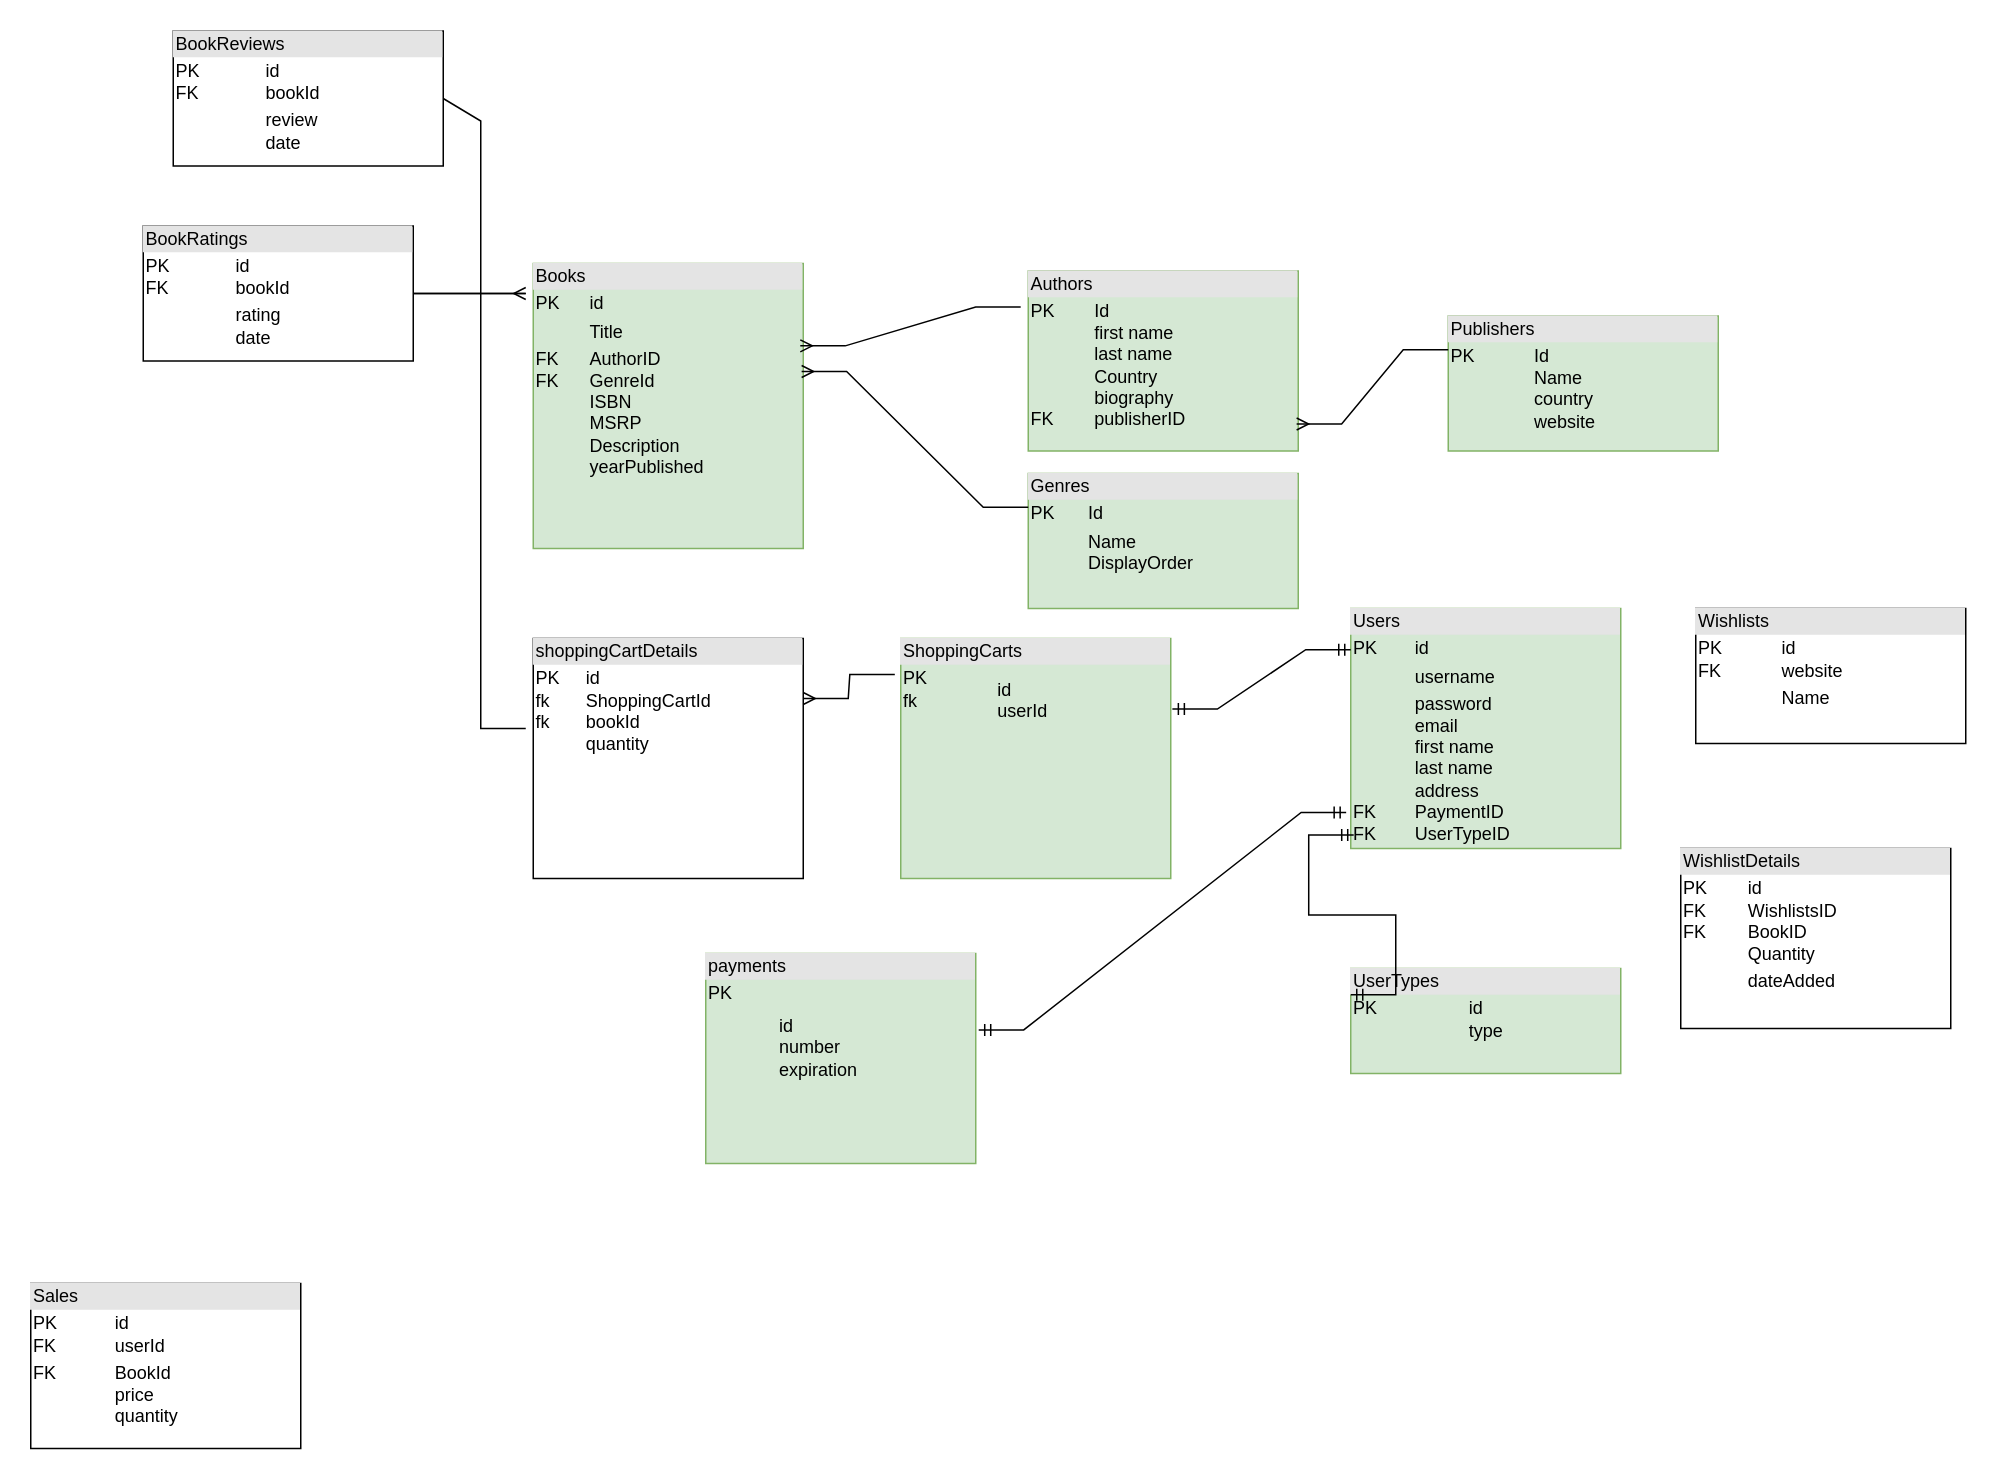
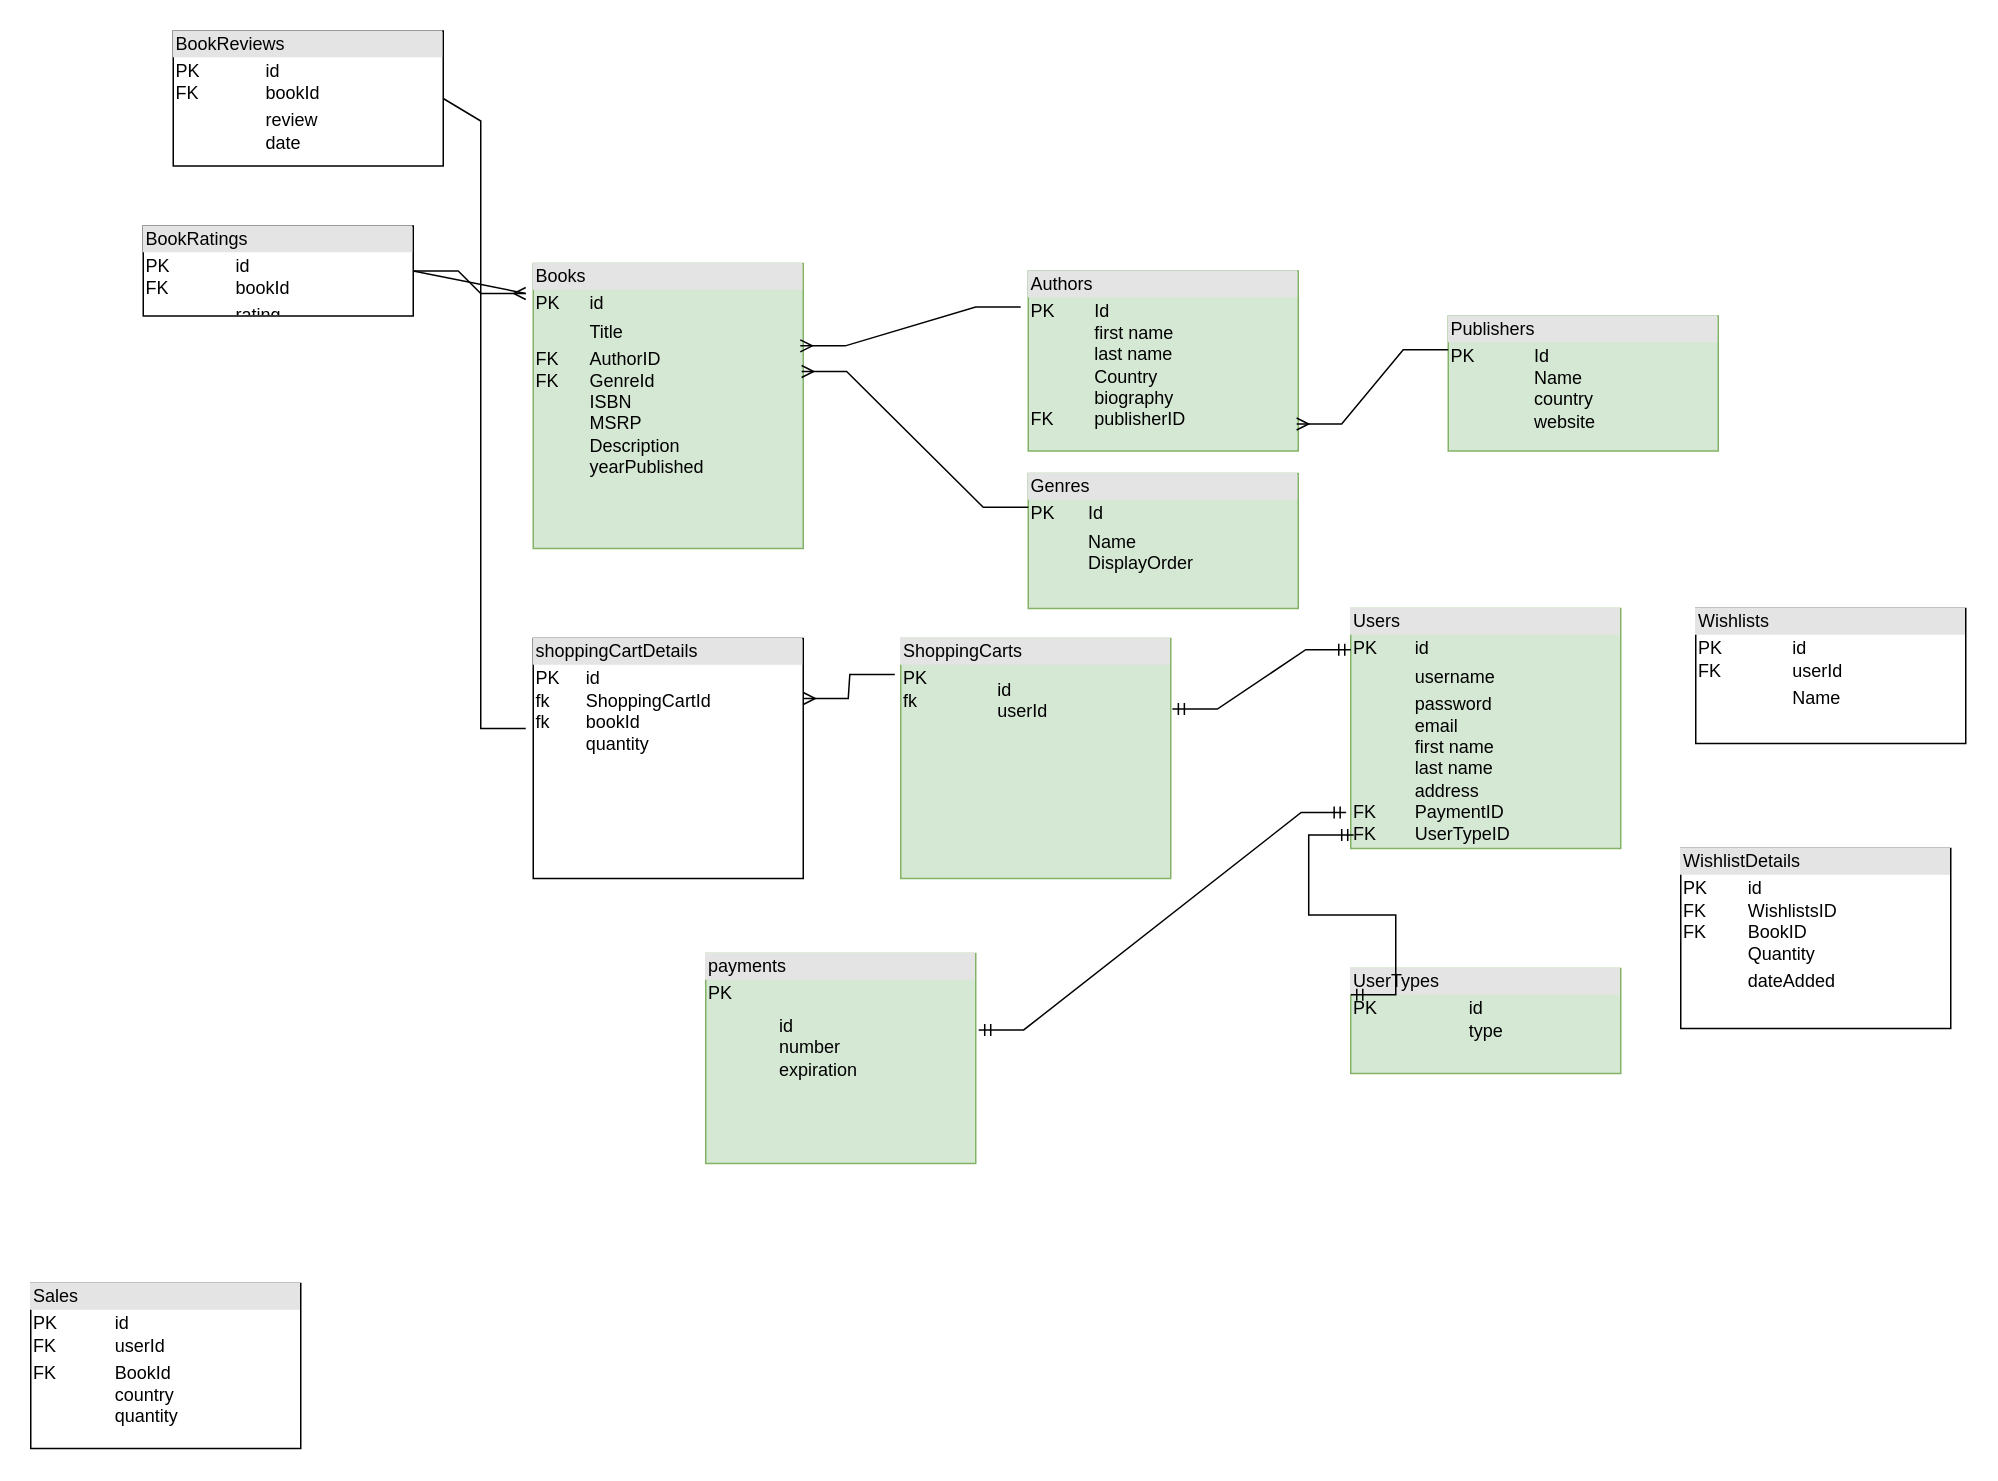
(278, 293) -> (278, 271)
(1734, 662) -> (1734, 662)
(69, 1370) -> (69, 1370)
